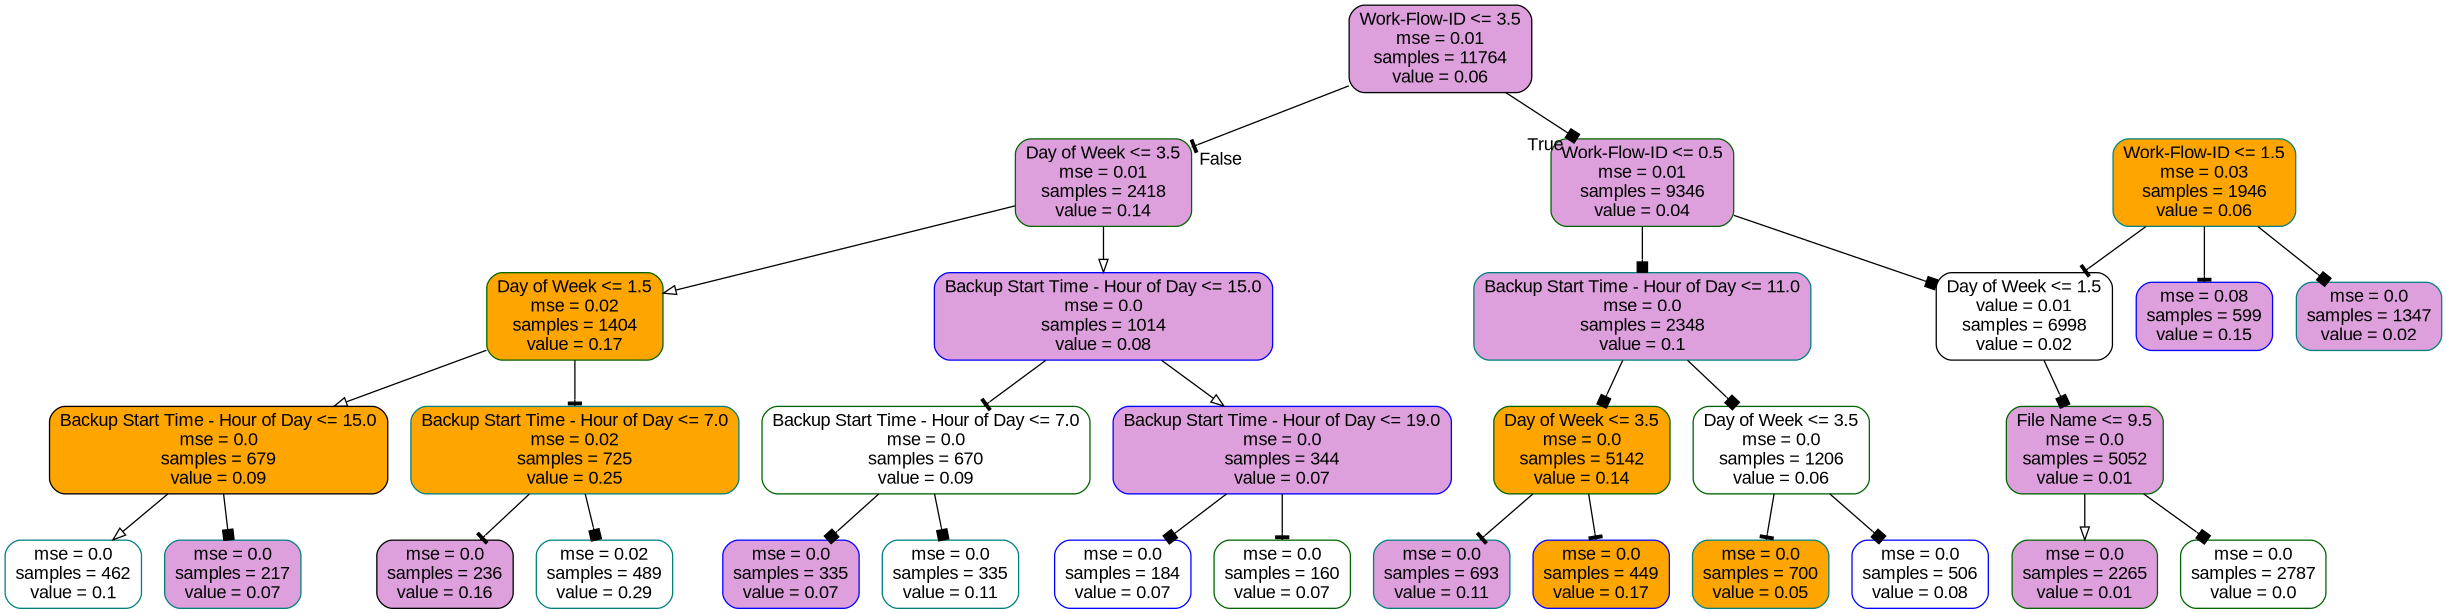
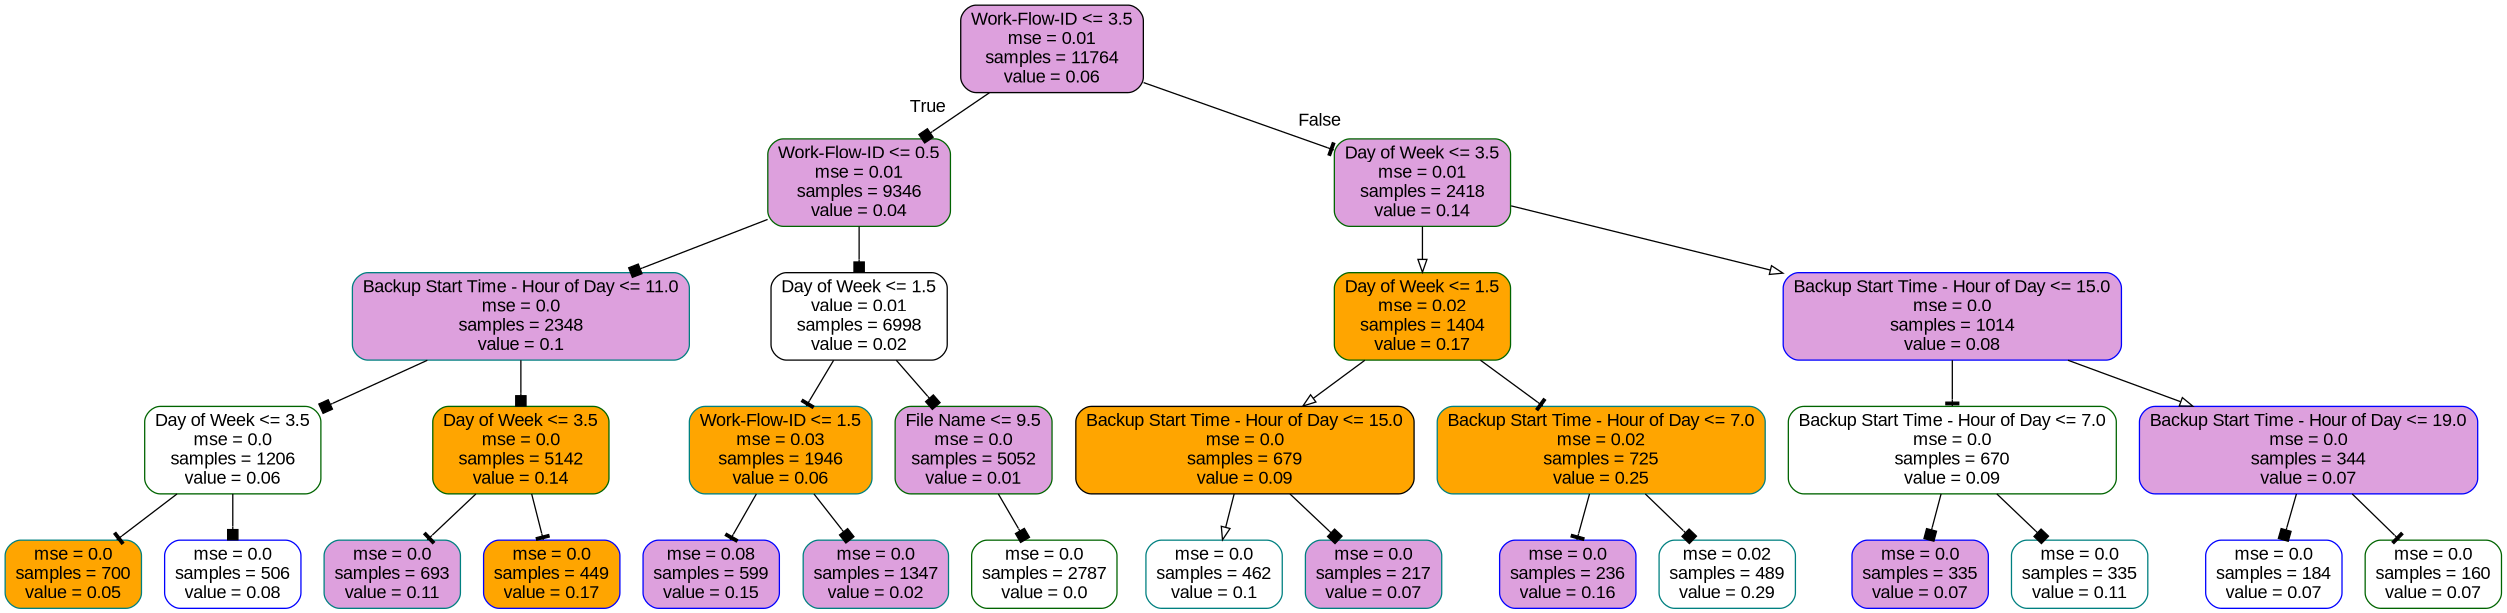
(2117, 247) -> (822, 380)
(445, 574) -> (1568, 574)
(2085, 574) -> none
